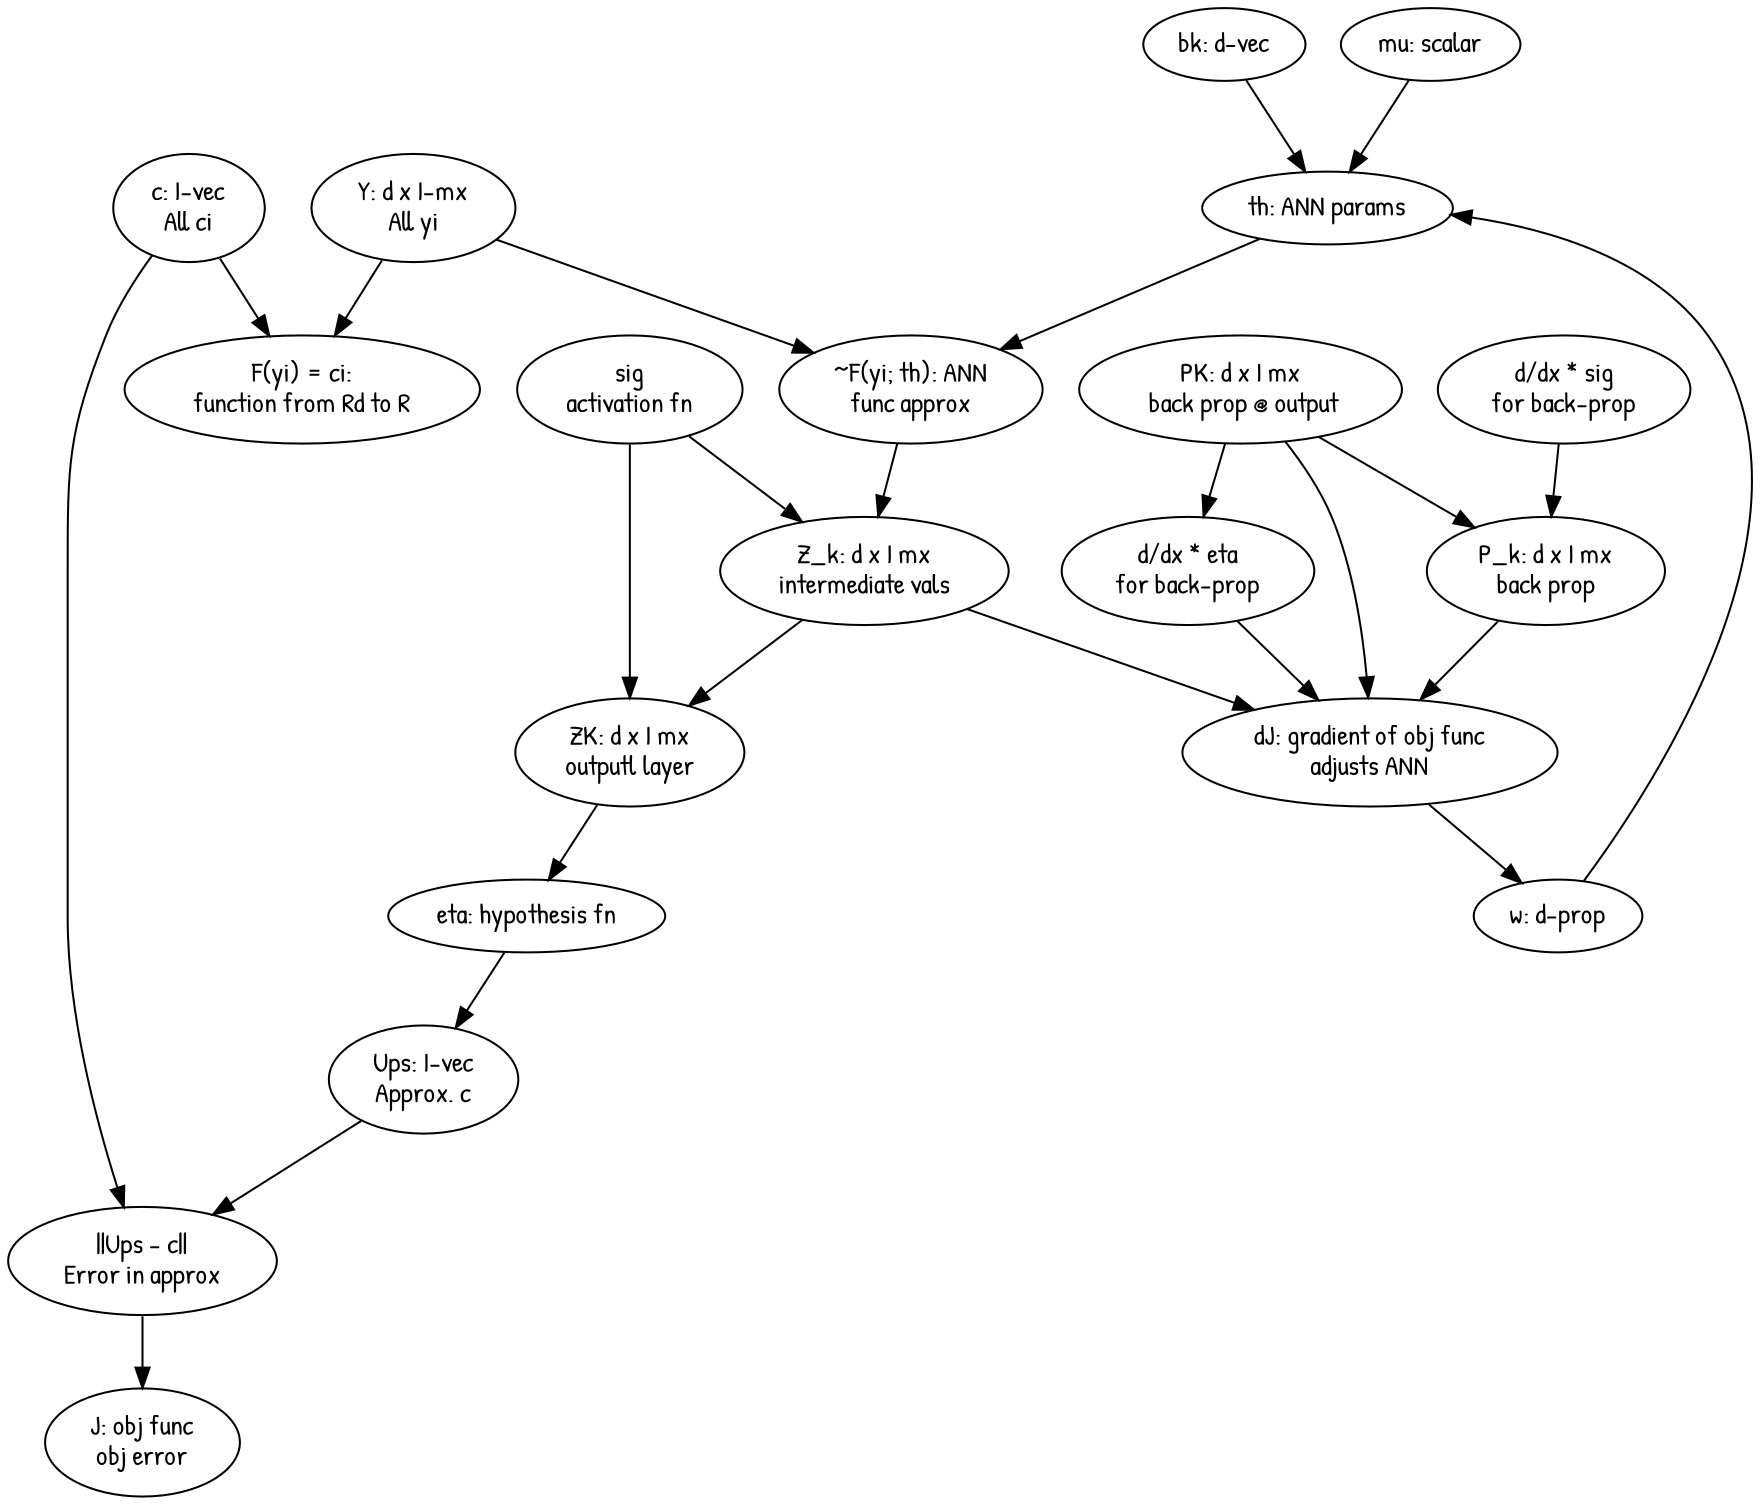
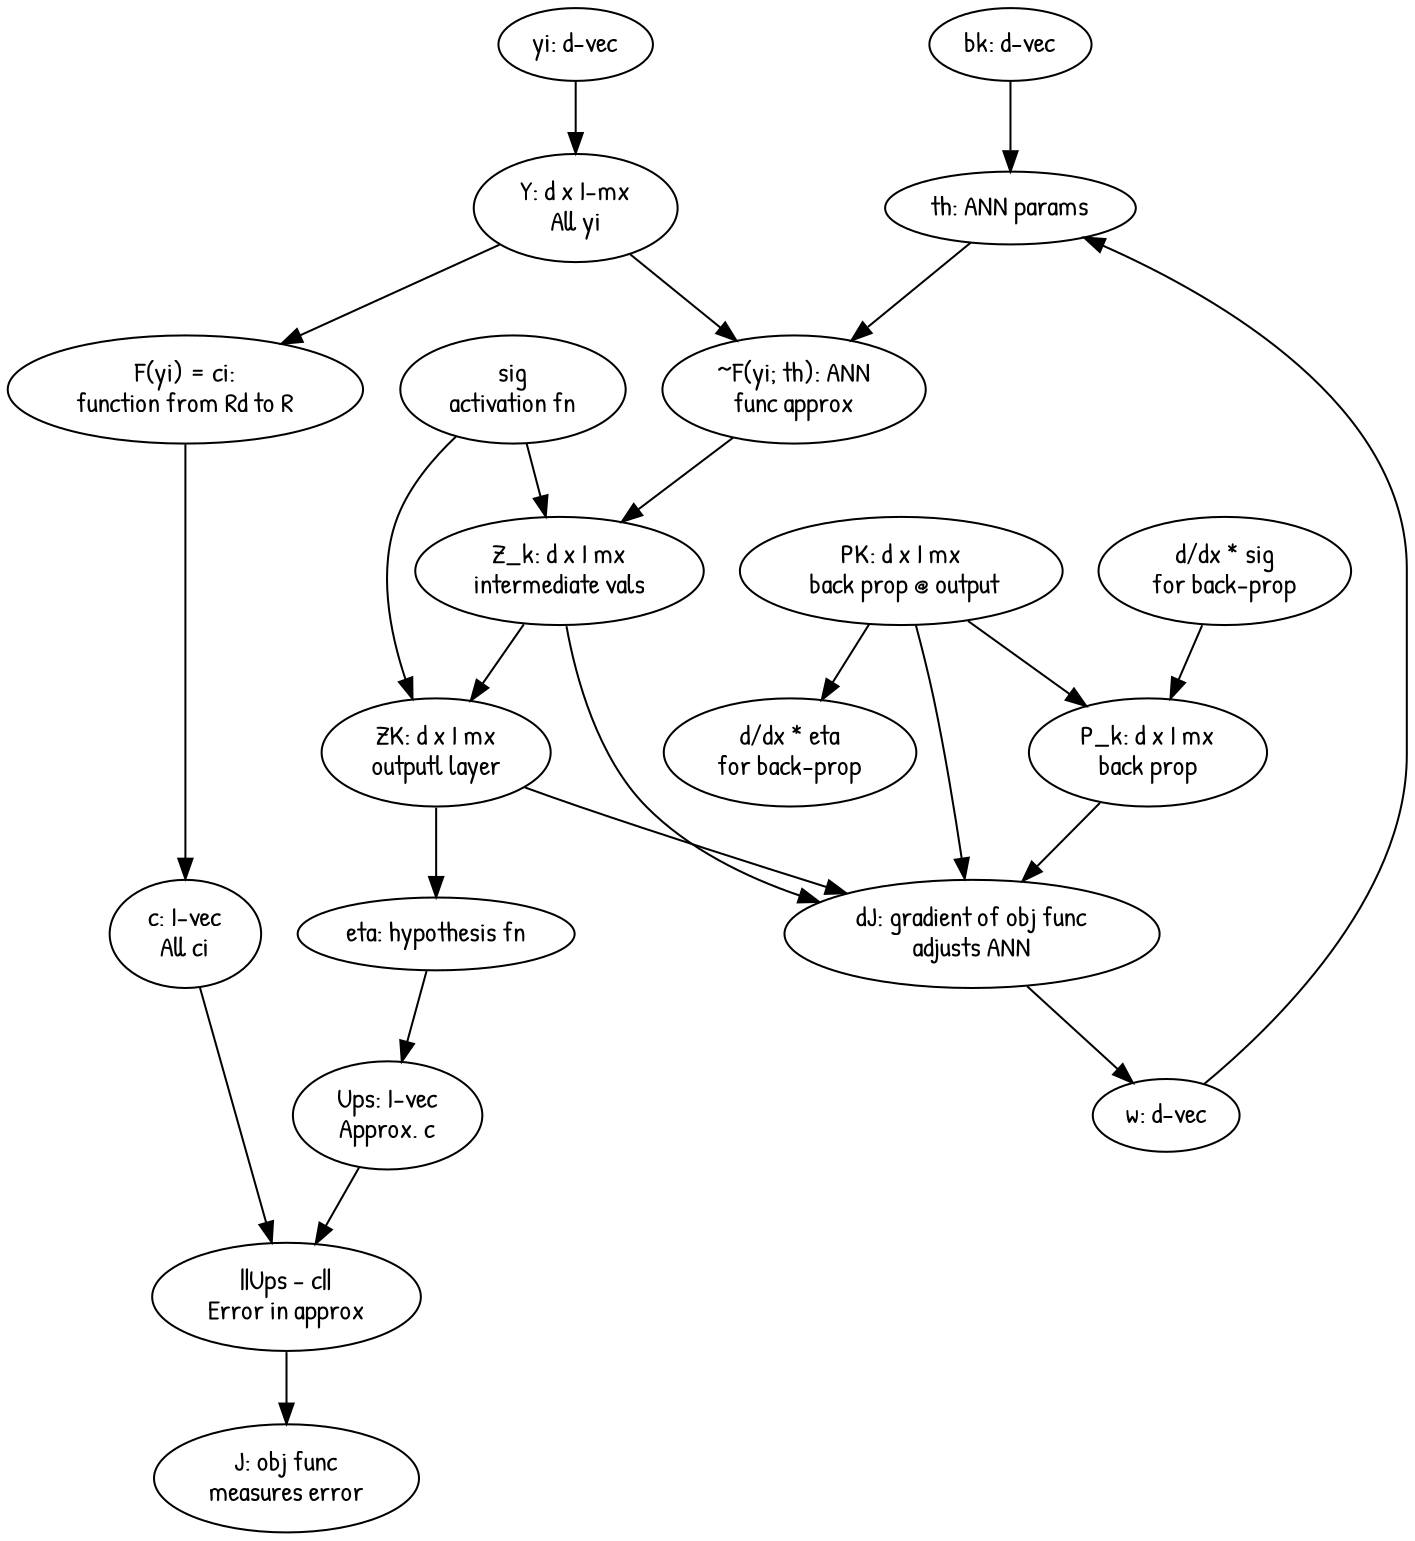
none -> (576, 44)
(1431, 44) -> none
(239, 289) -> (185, 651)
(1271, 654) -> (653, 831)
(1558, 916) -> (1166, 1115)
(143, 1442) -> (287, 1478)
